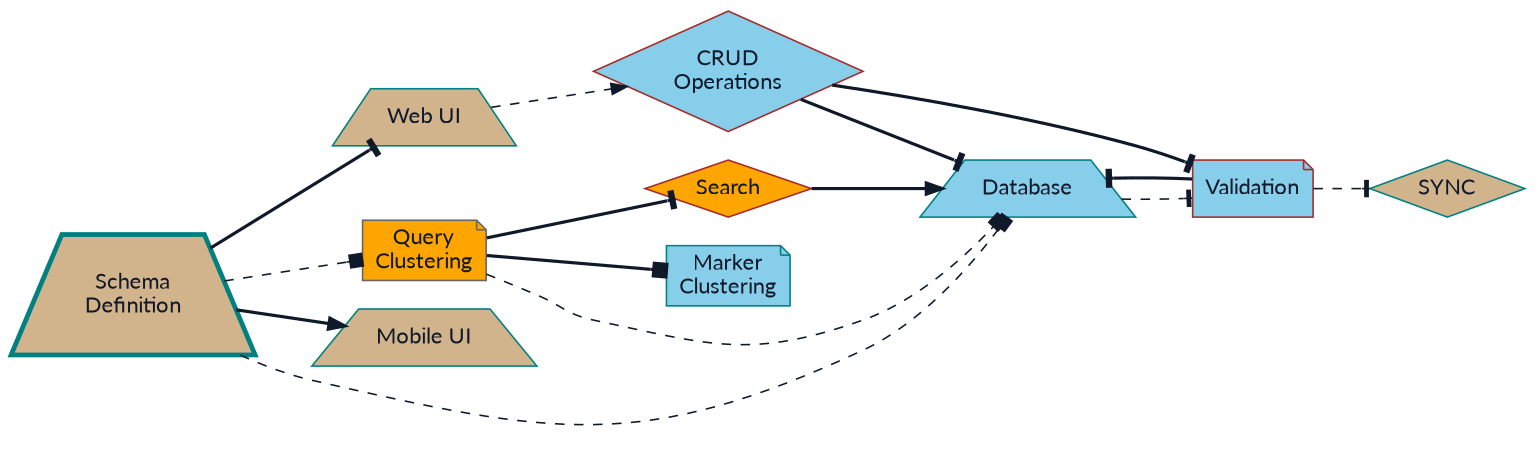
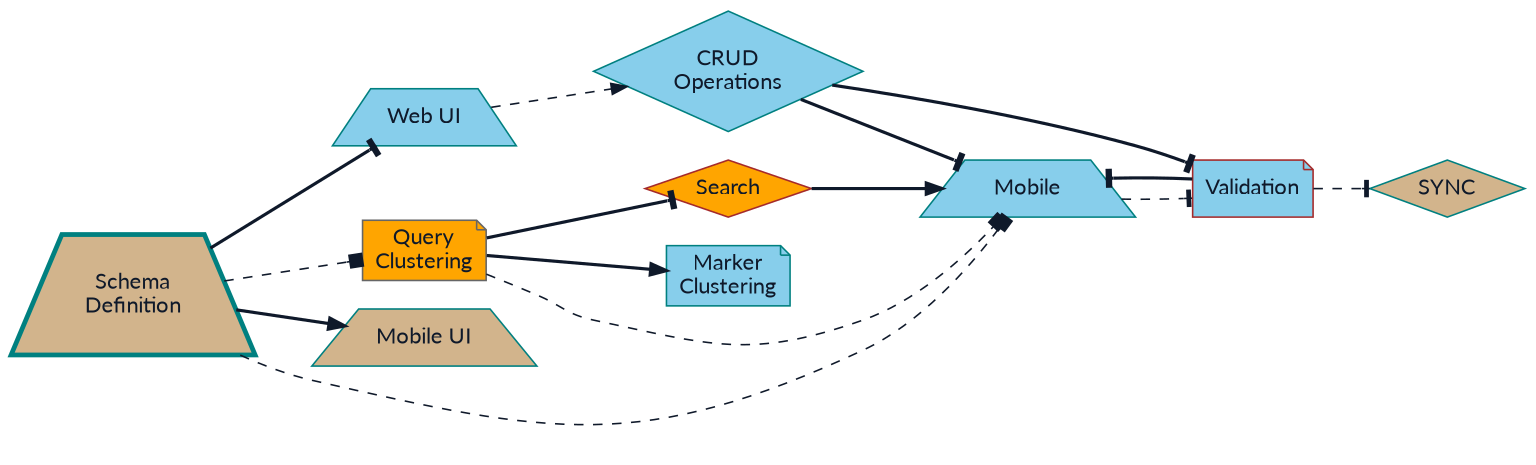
(728, 71) -> (728, 71)
(424, 117) -> (424, 117)
(1028, 189) -> (1028, 189)
(569, 262) -> (569, 262)
